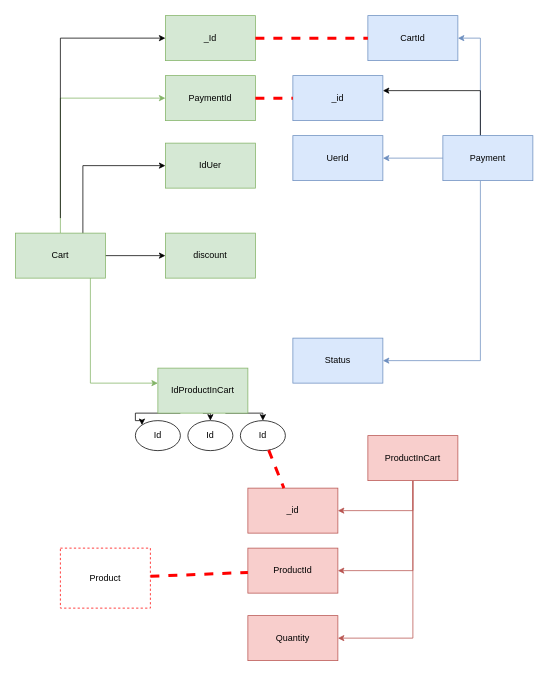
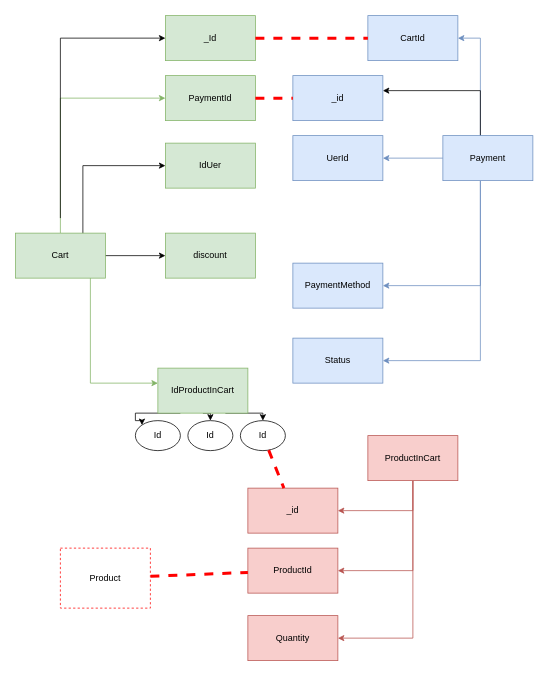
none -> (338, 285)
none -> (433, 285)
